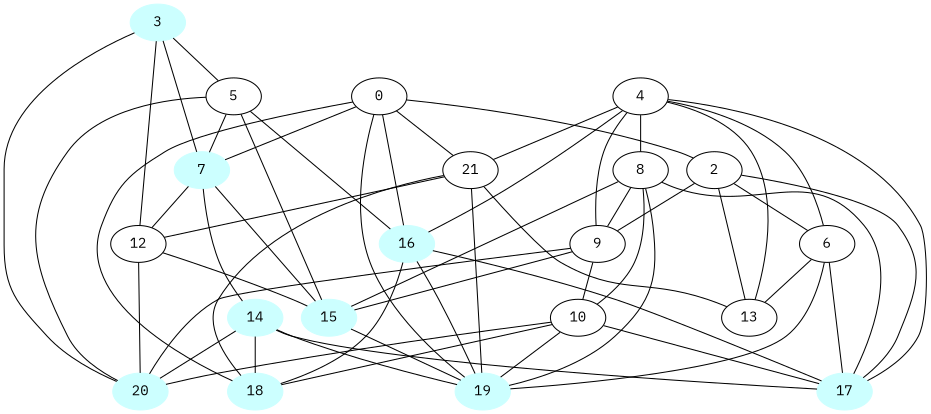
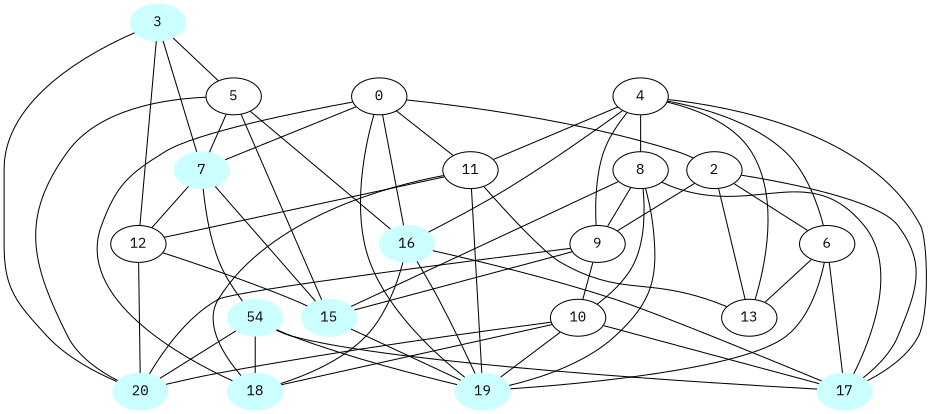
(470, 170) -> (470, 170)
(255, 318) -> (255, 318)
